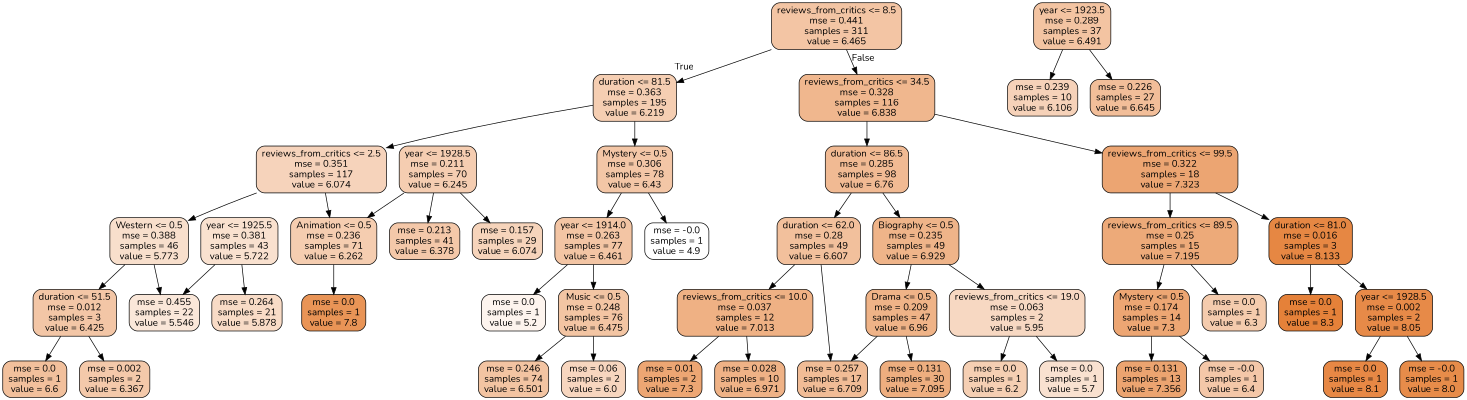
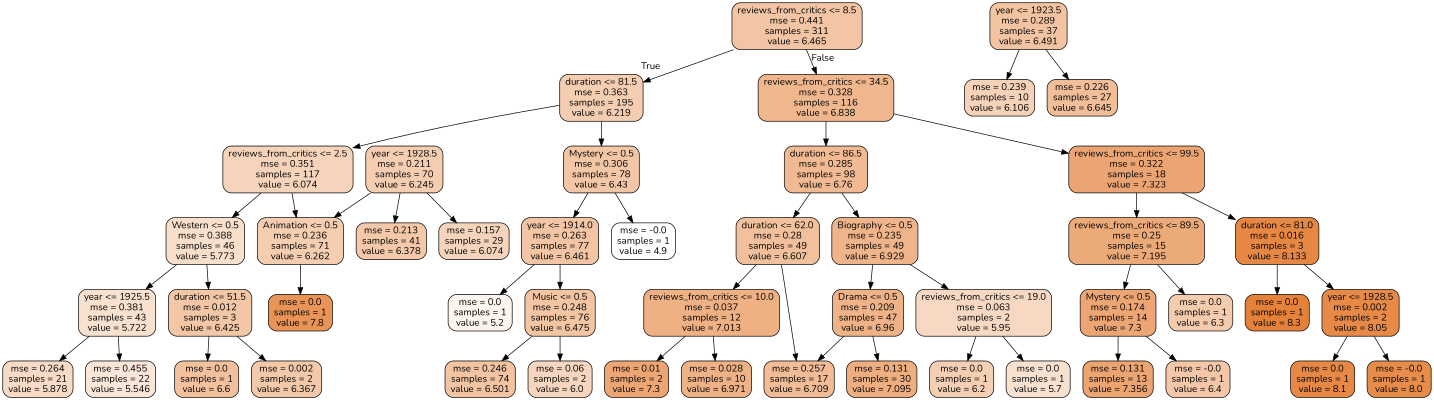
(157, 276) -> (164, 275)
